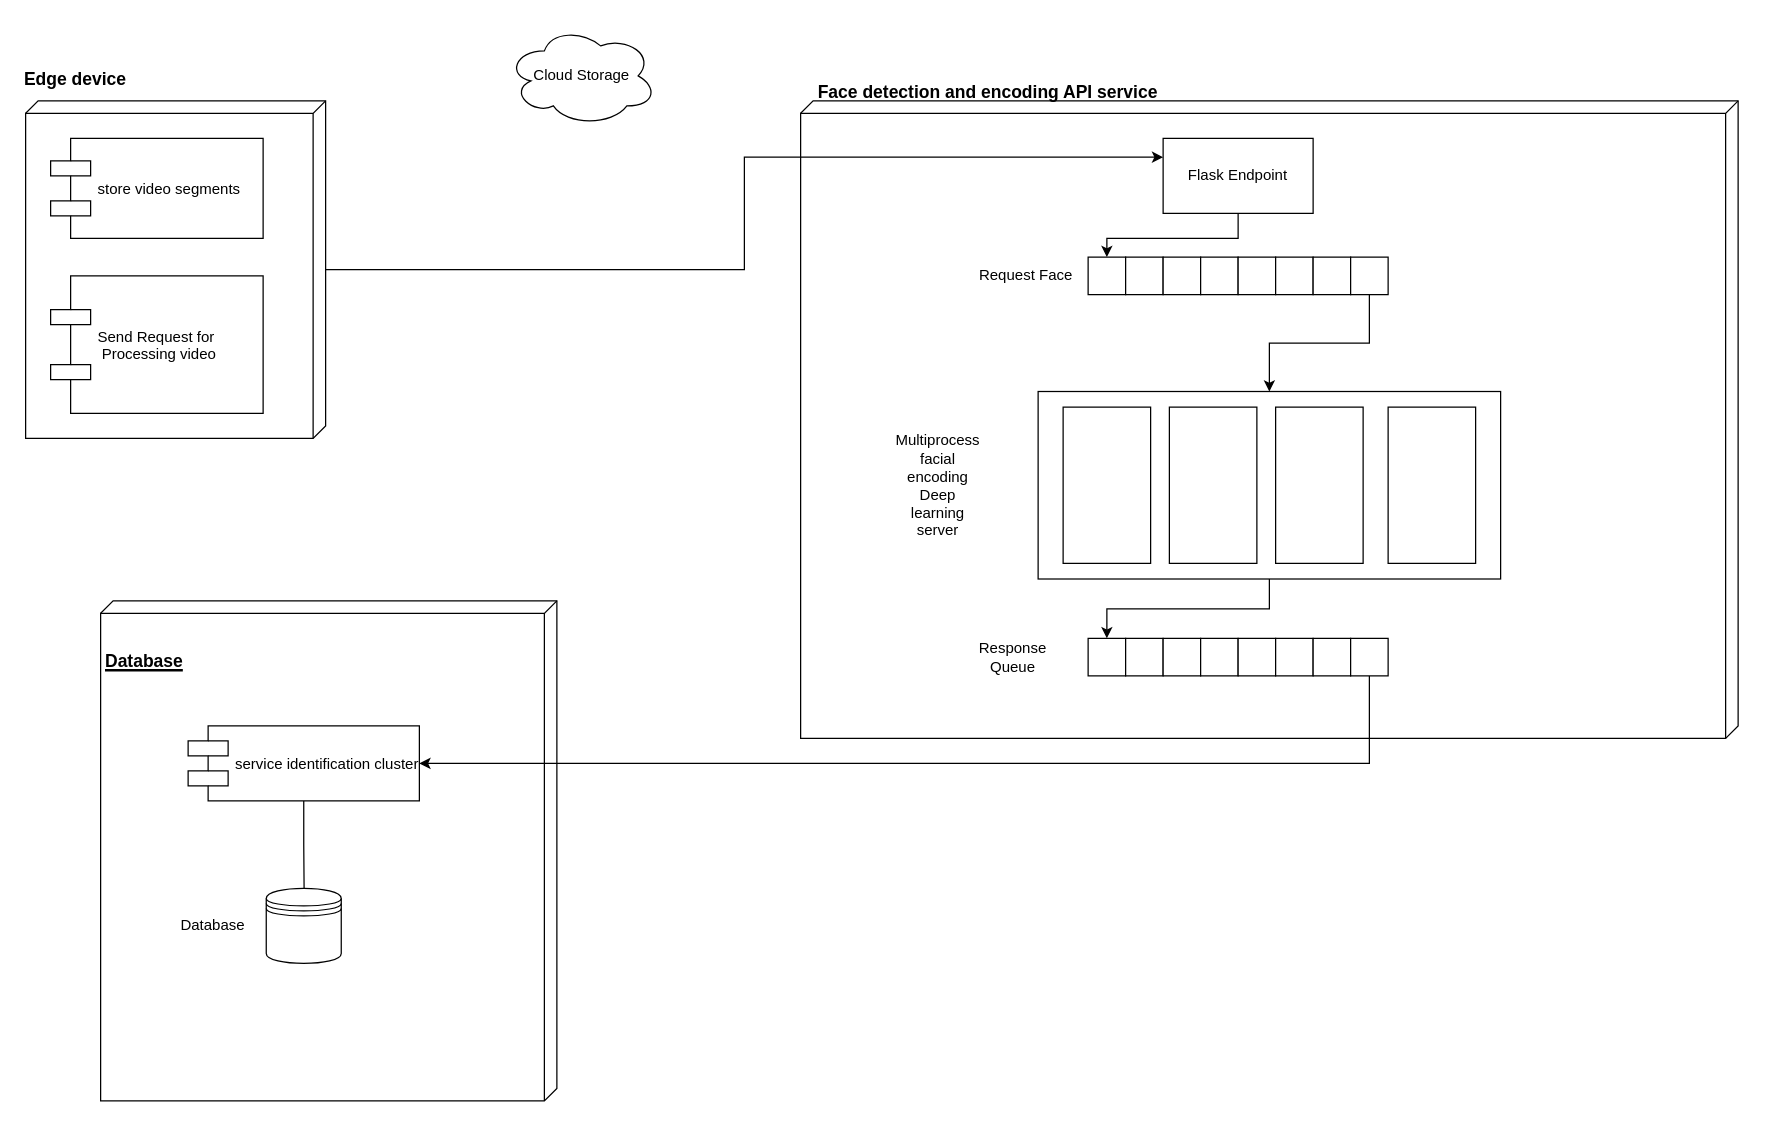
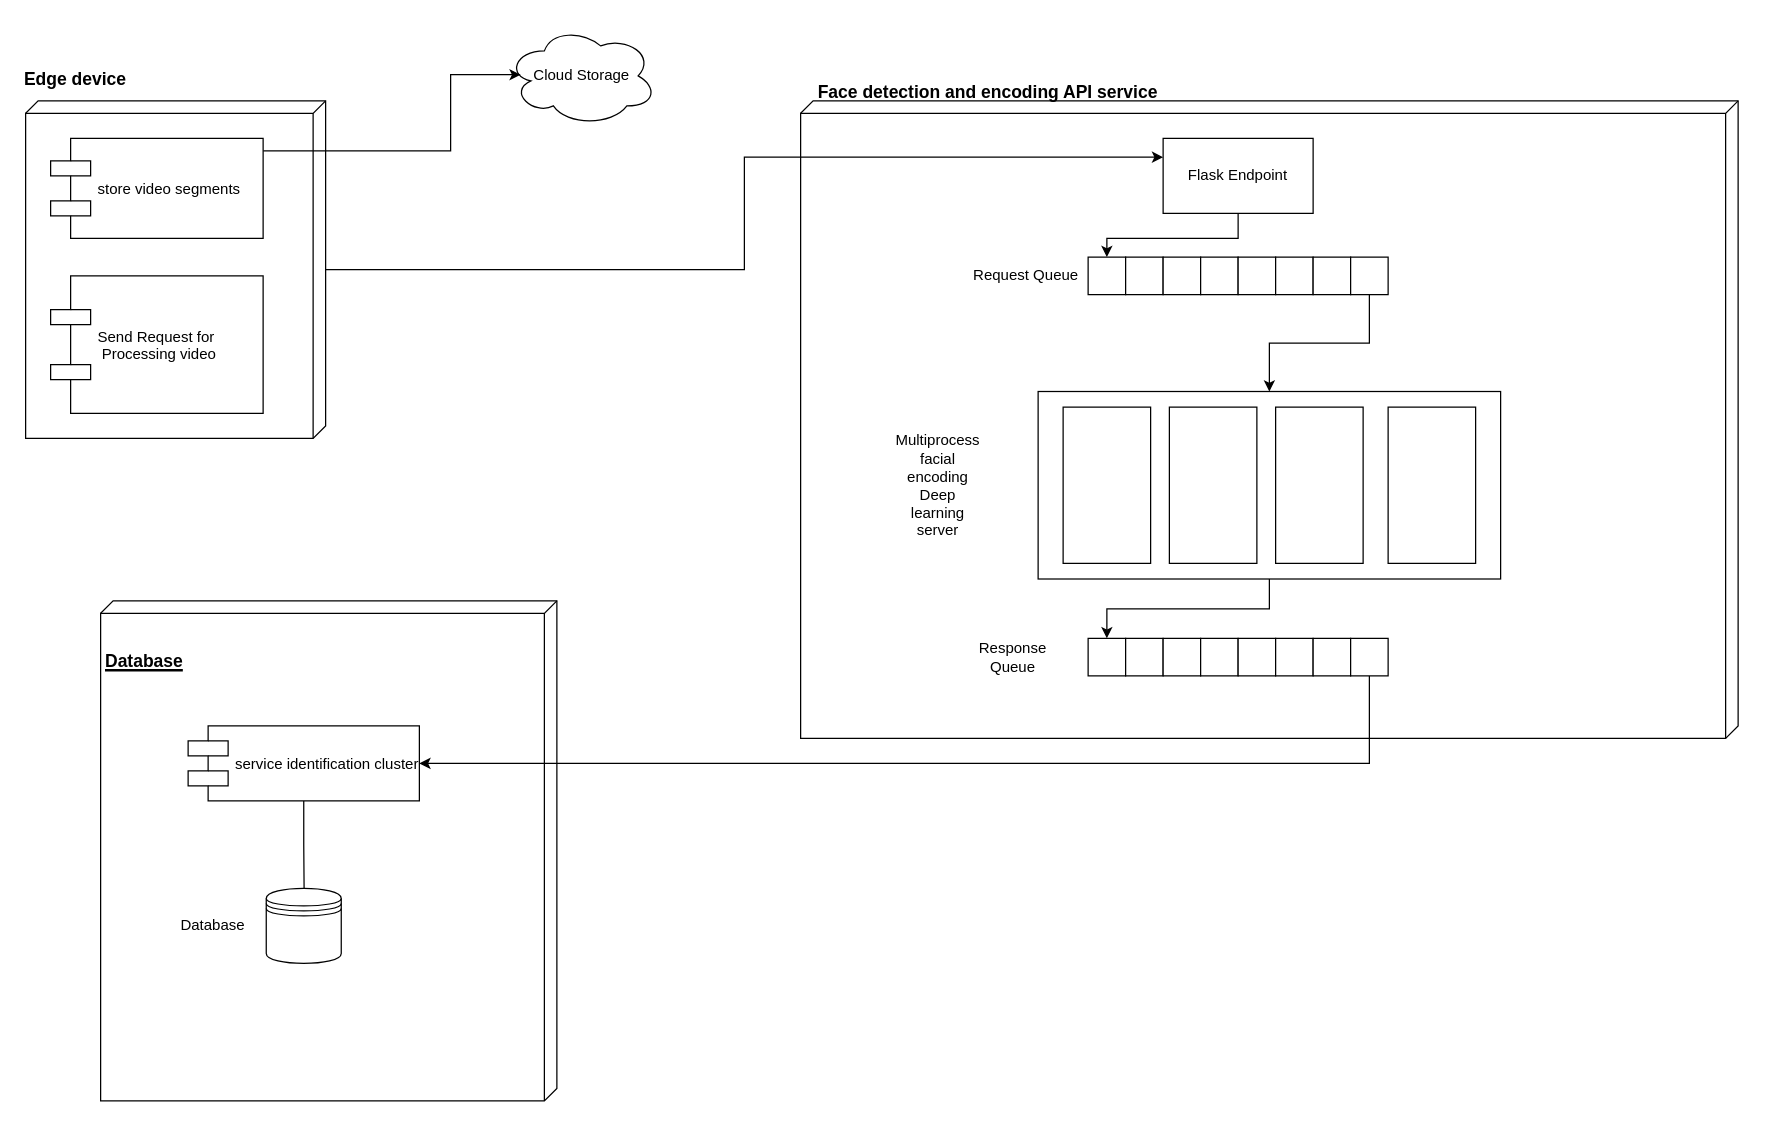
none -> (426, 151)
(1026, 276) -> (1026, 276)
